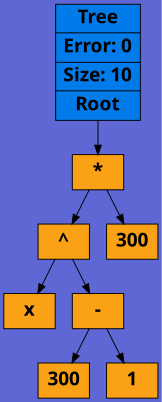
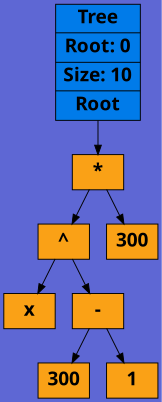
(98, 47) -> (98, 47)
